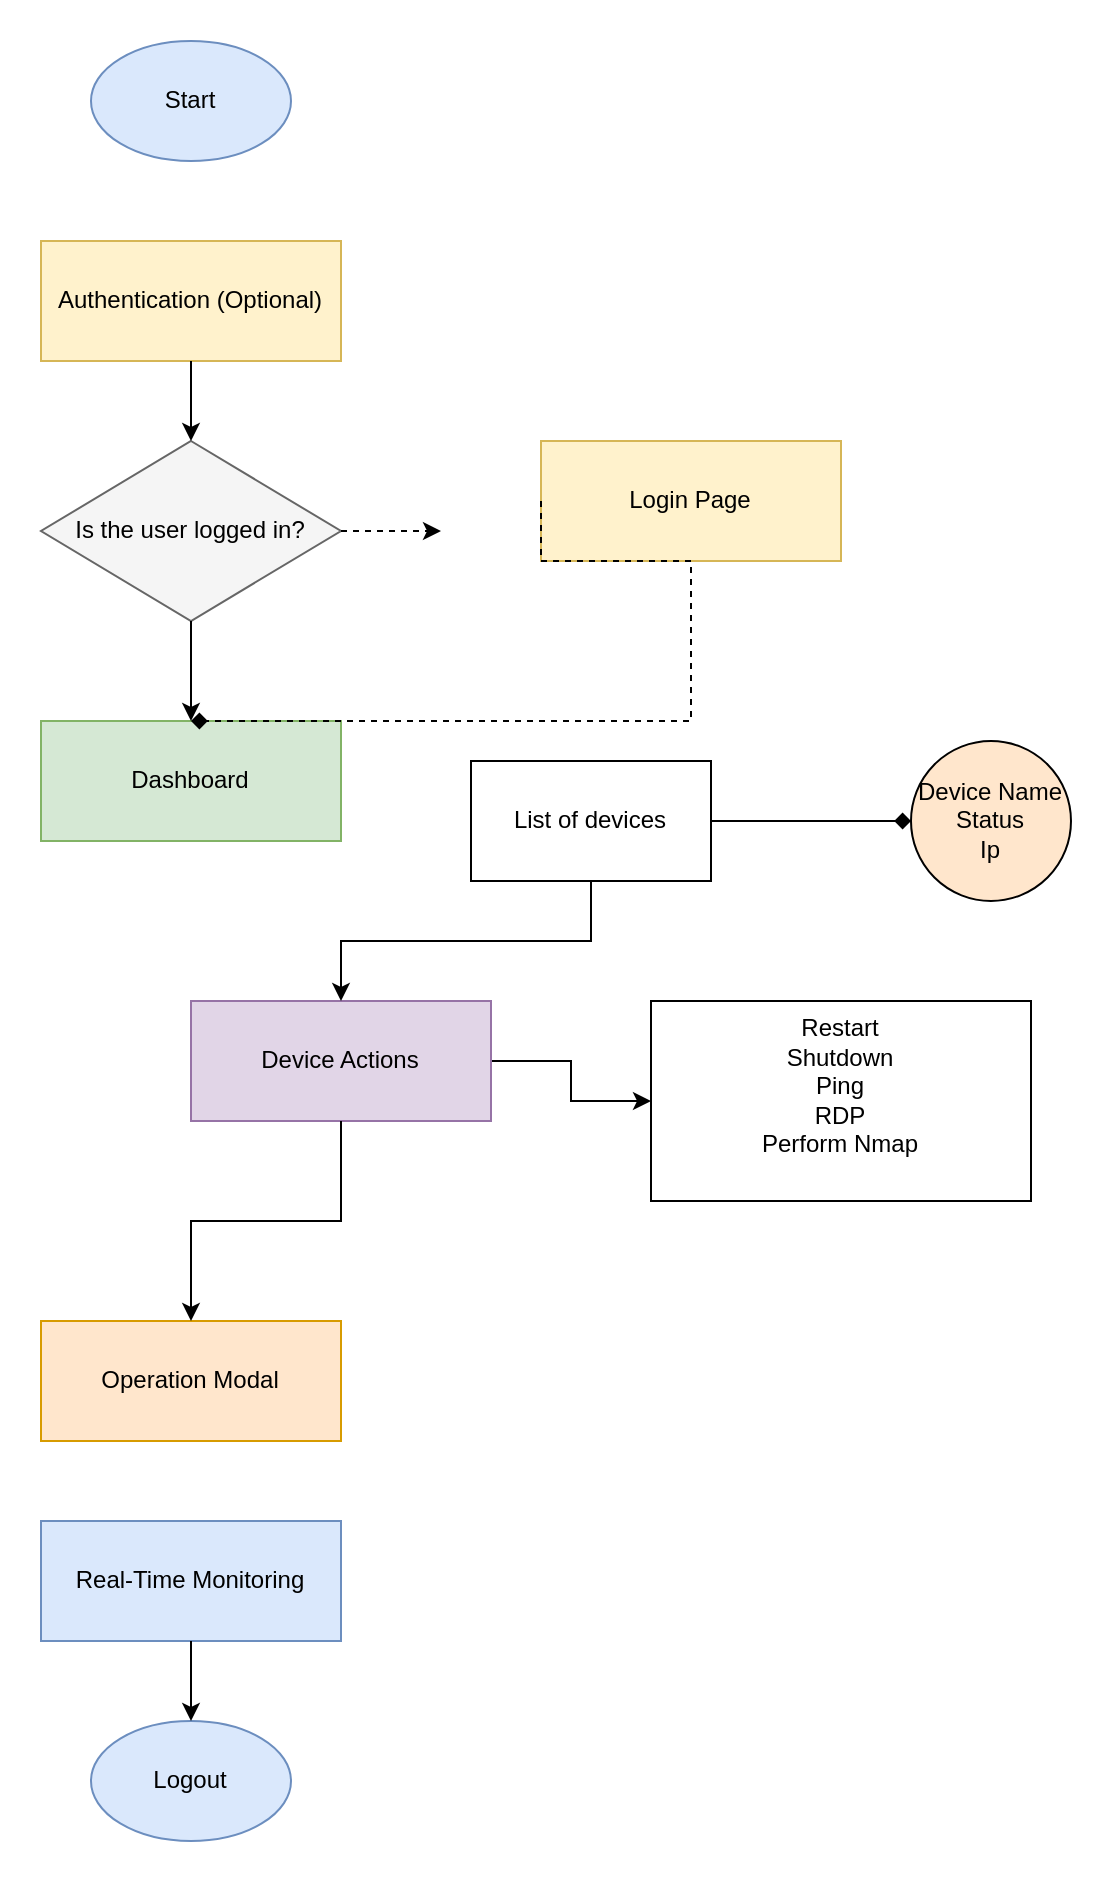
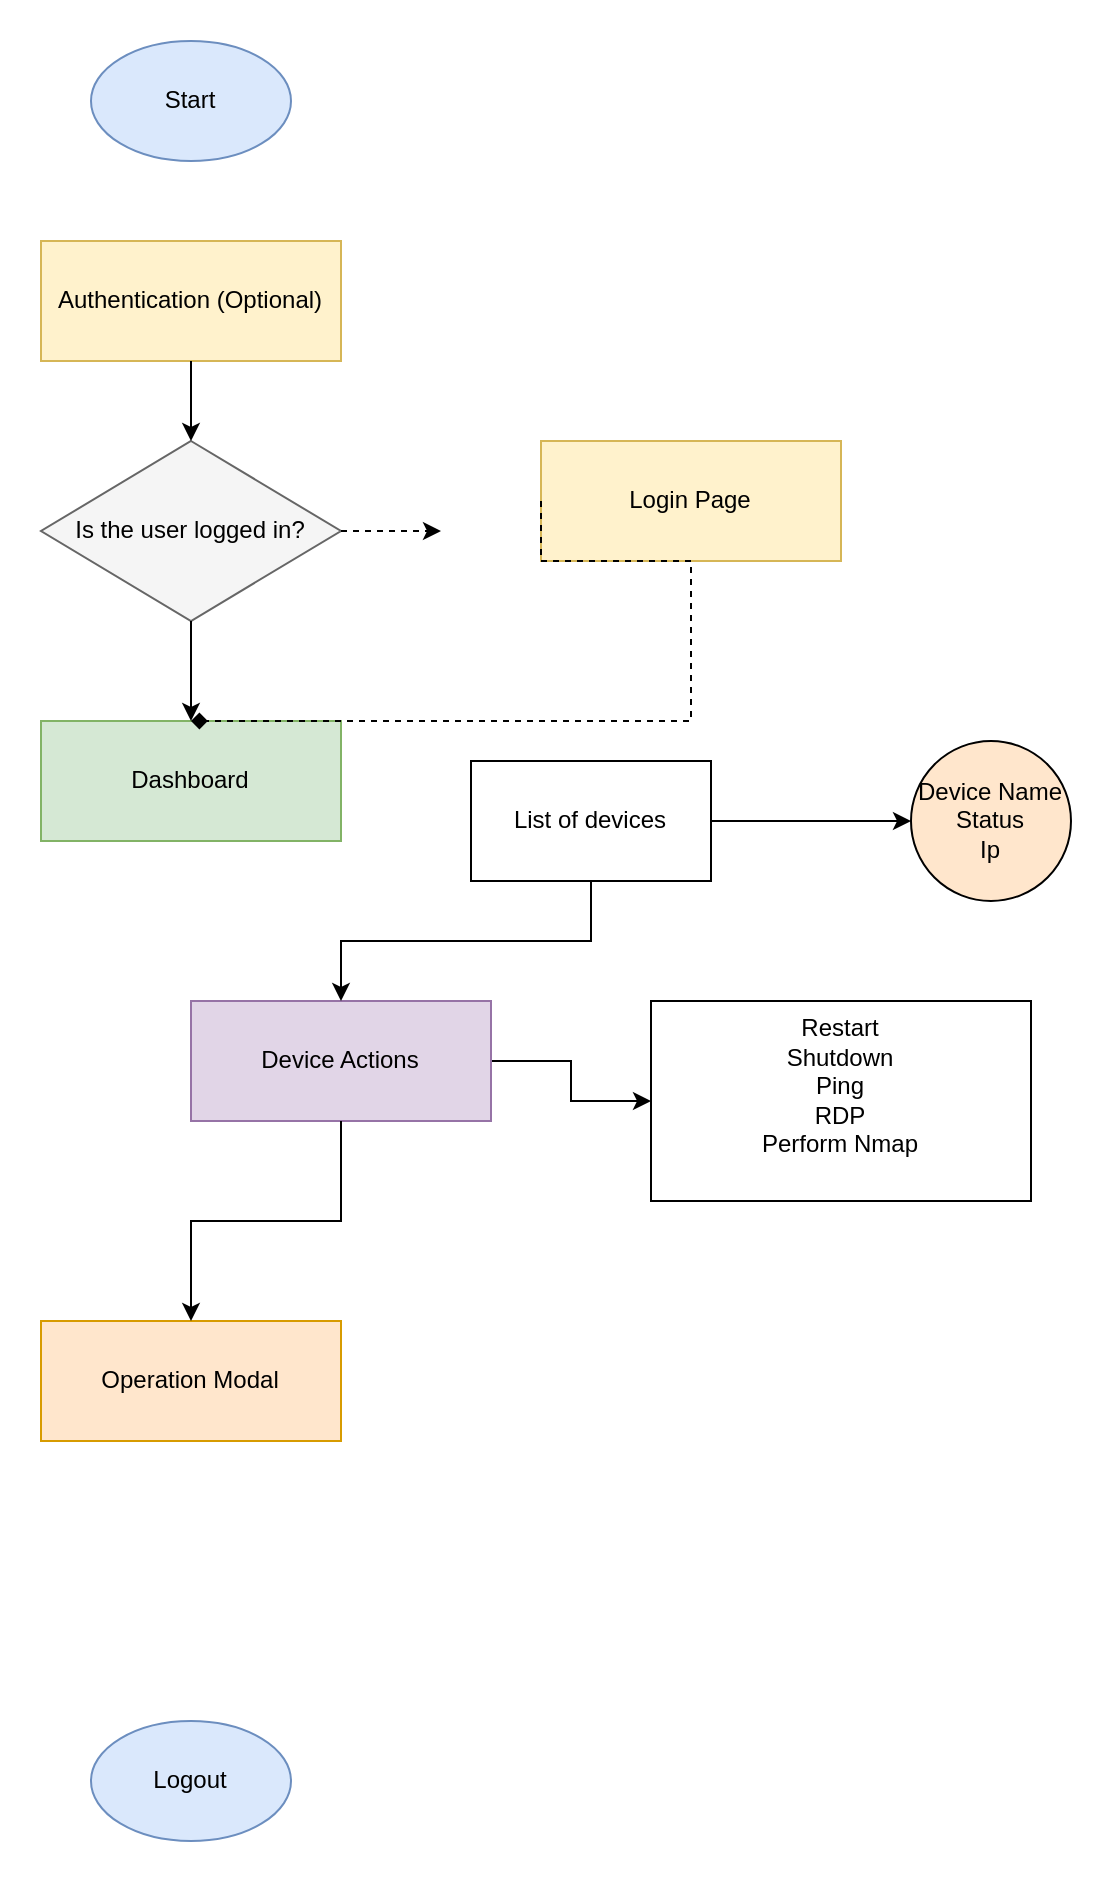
(894, 821) -> (895, 821)
(191, 1581) -> none
(191, 1674) -> none
